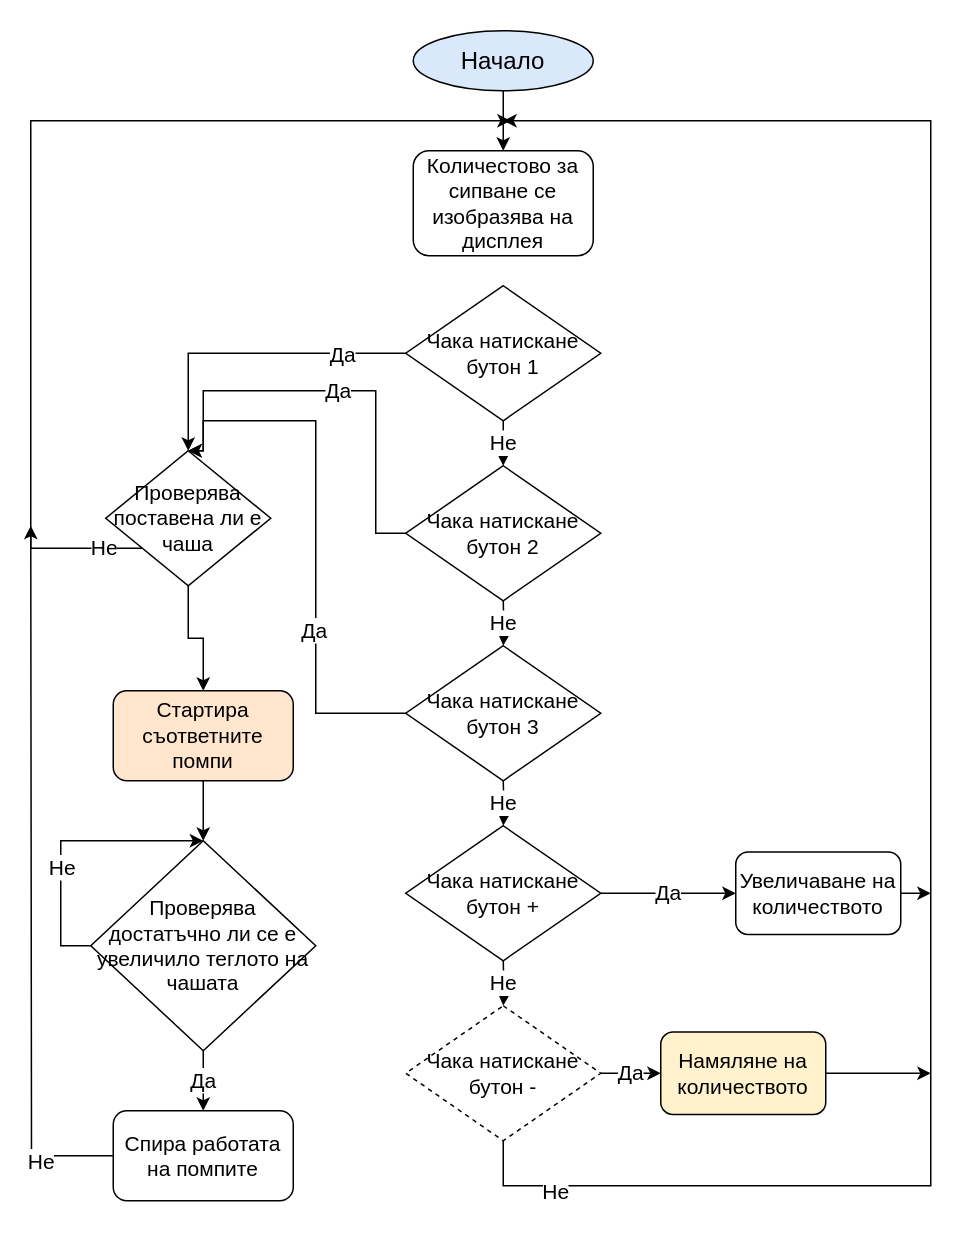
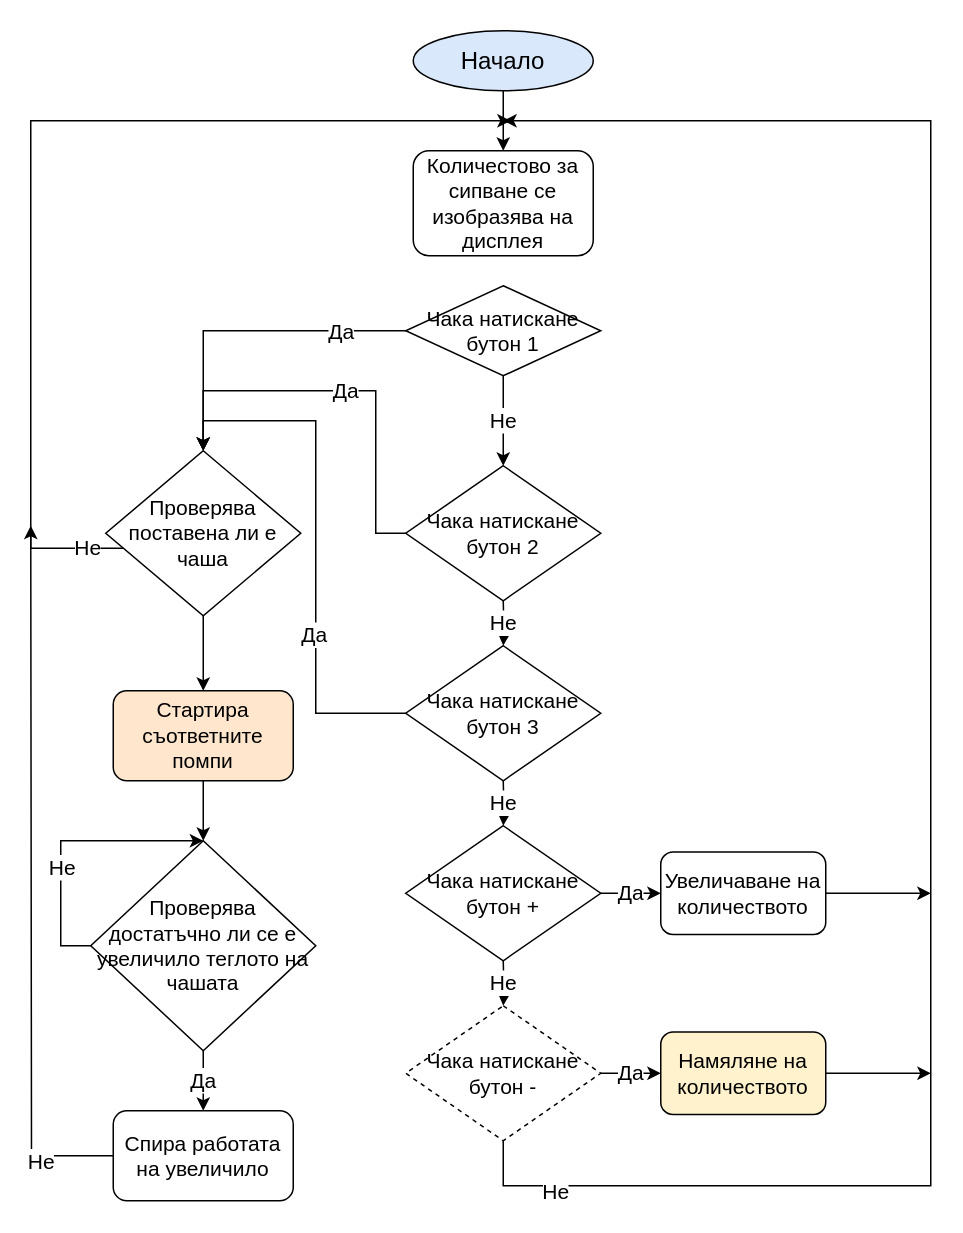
(503, 353) -> (503, 331)
(188, 518) -> (203, 533)
(818, 893) -> (743, 893)
(203, 1156) -> (203, 1156)
